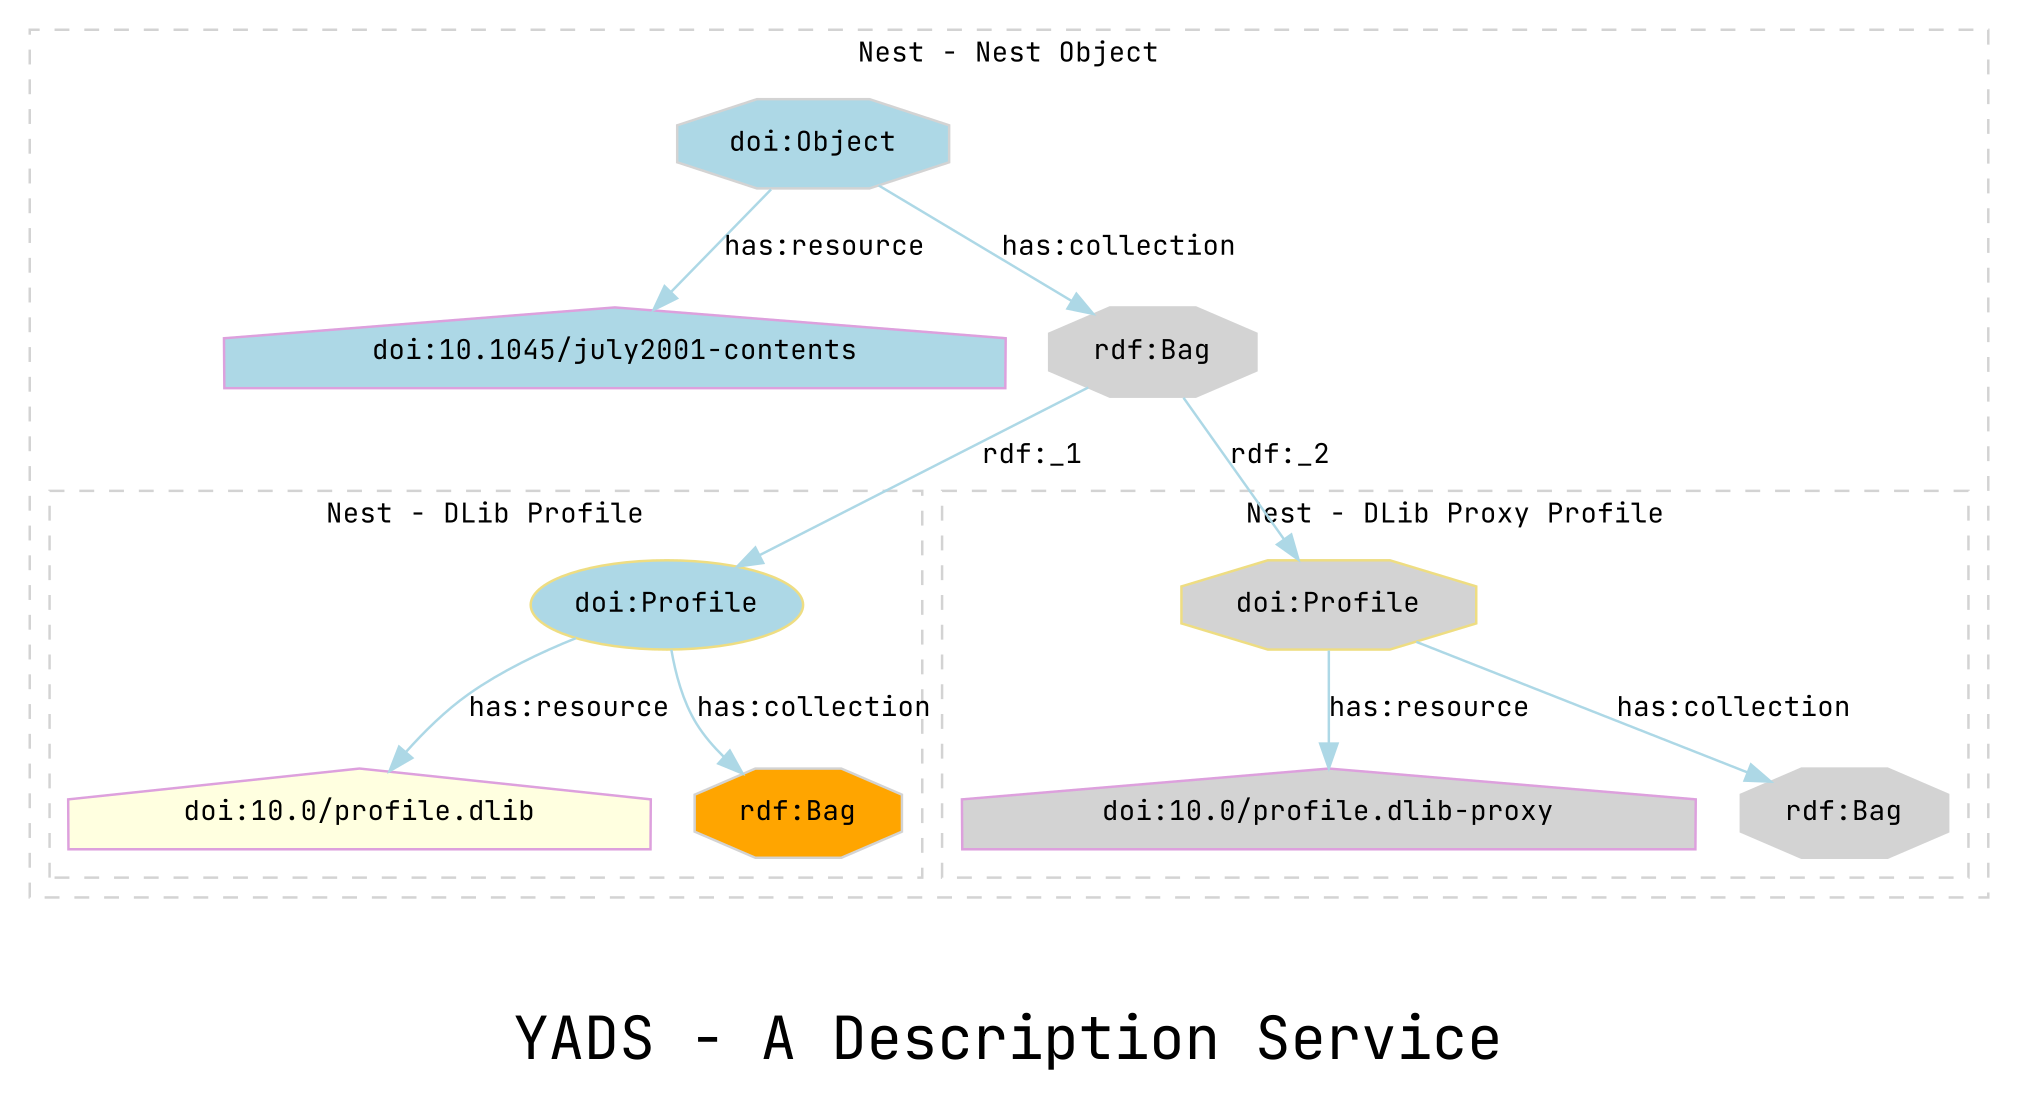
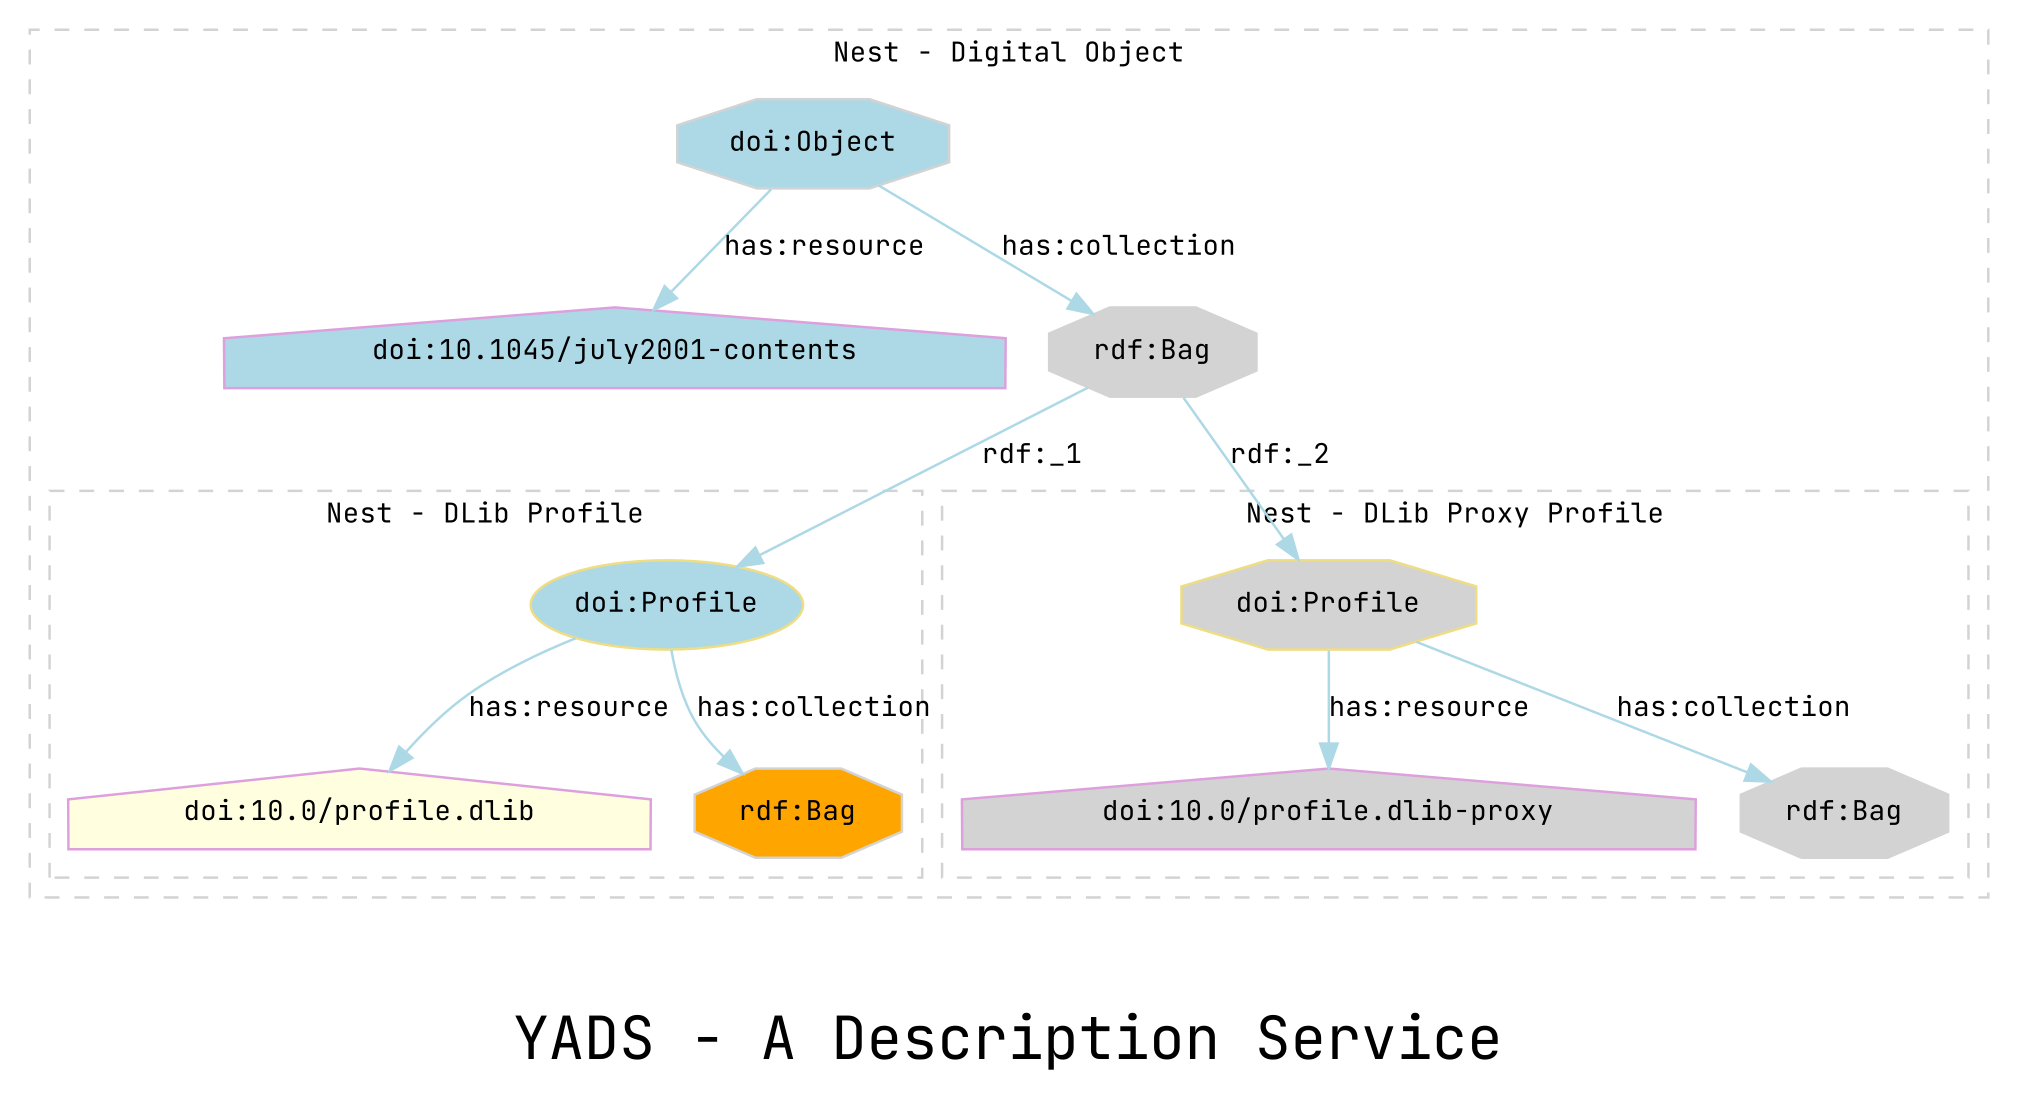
(1009, 55) -> (1009, 55)
